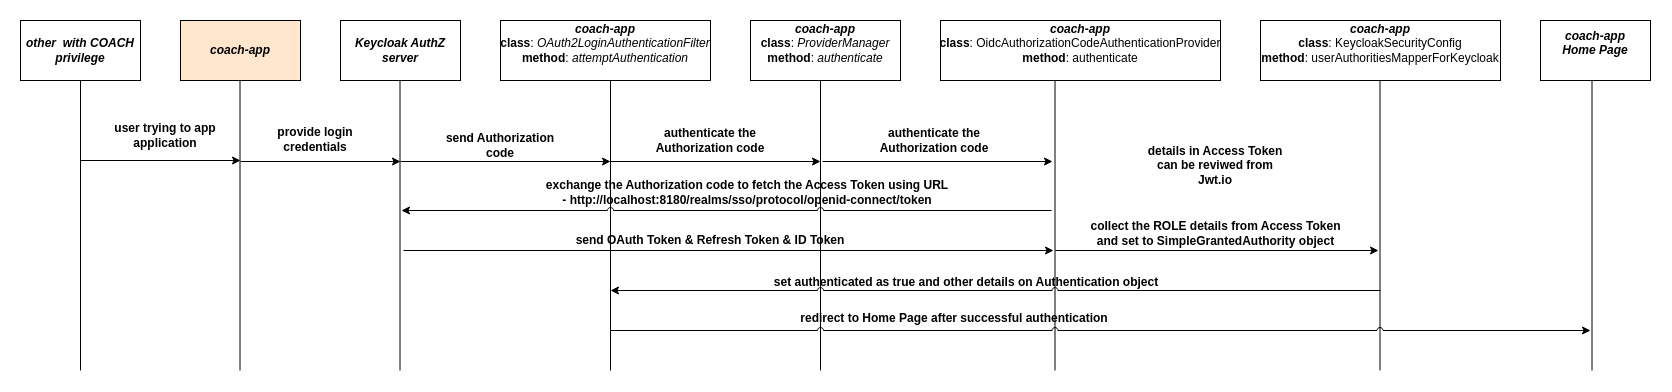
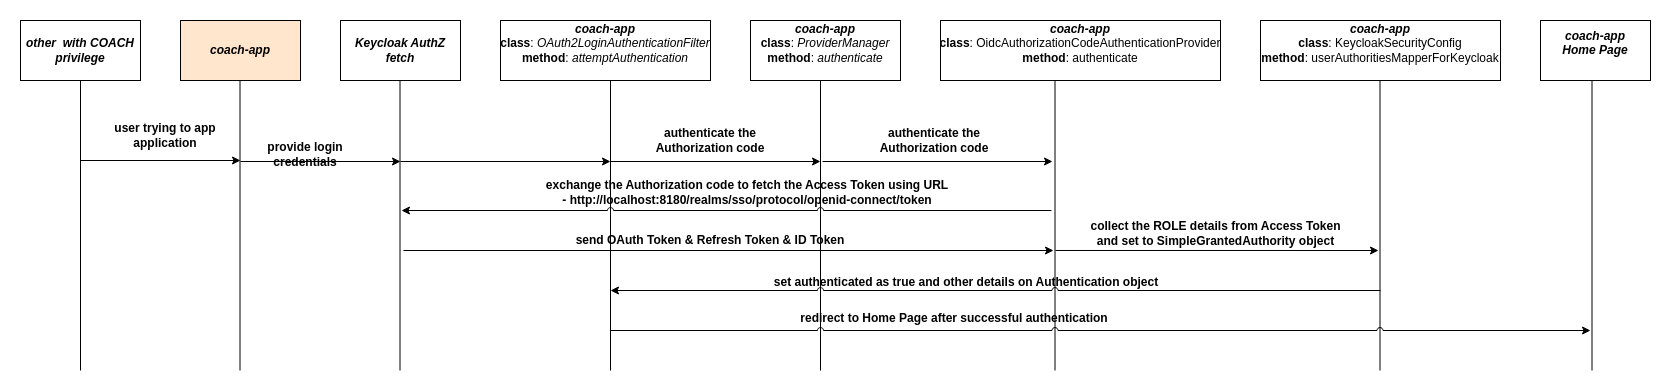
(401, 51) -> (401, 51)
(316, 140) -> (306, 155)
(501, 146) -> none
(1216, 166) -> none
